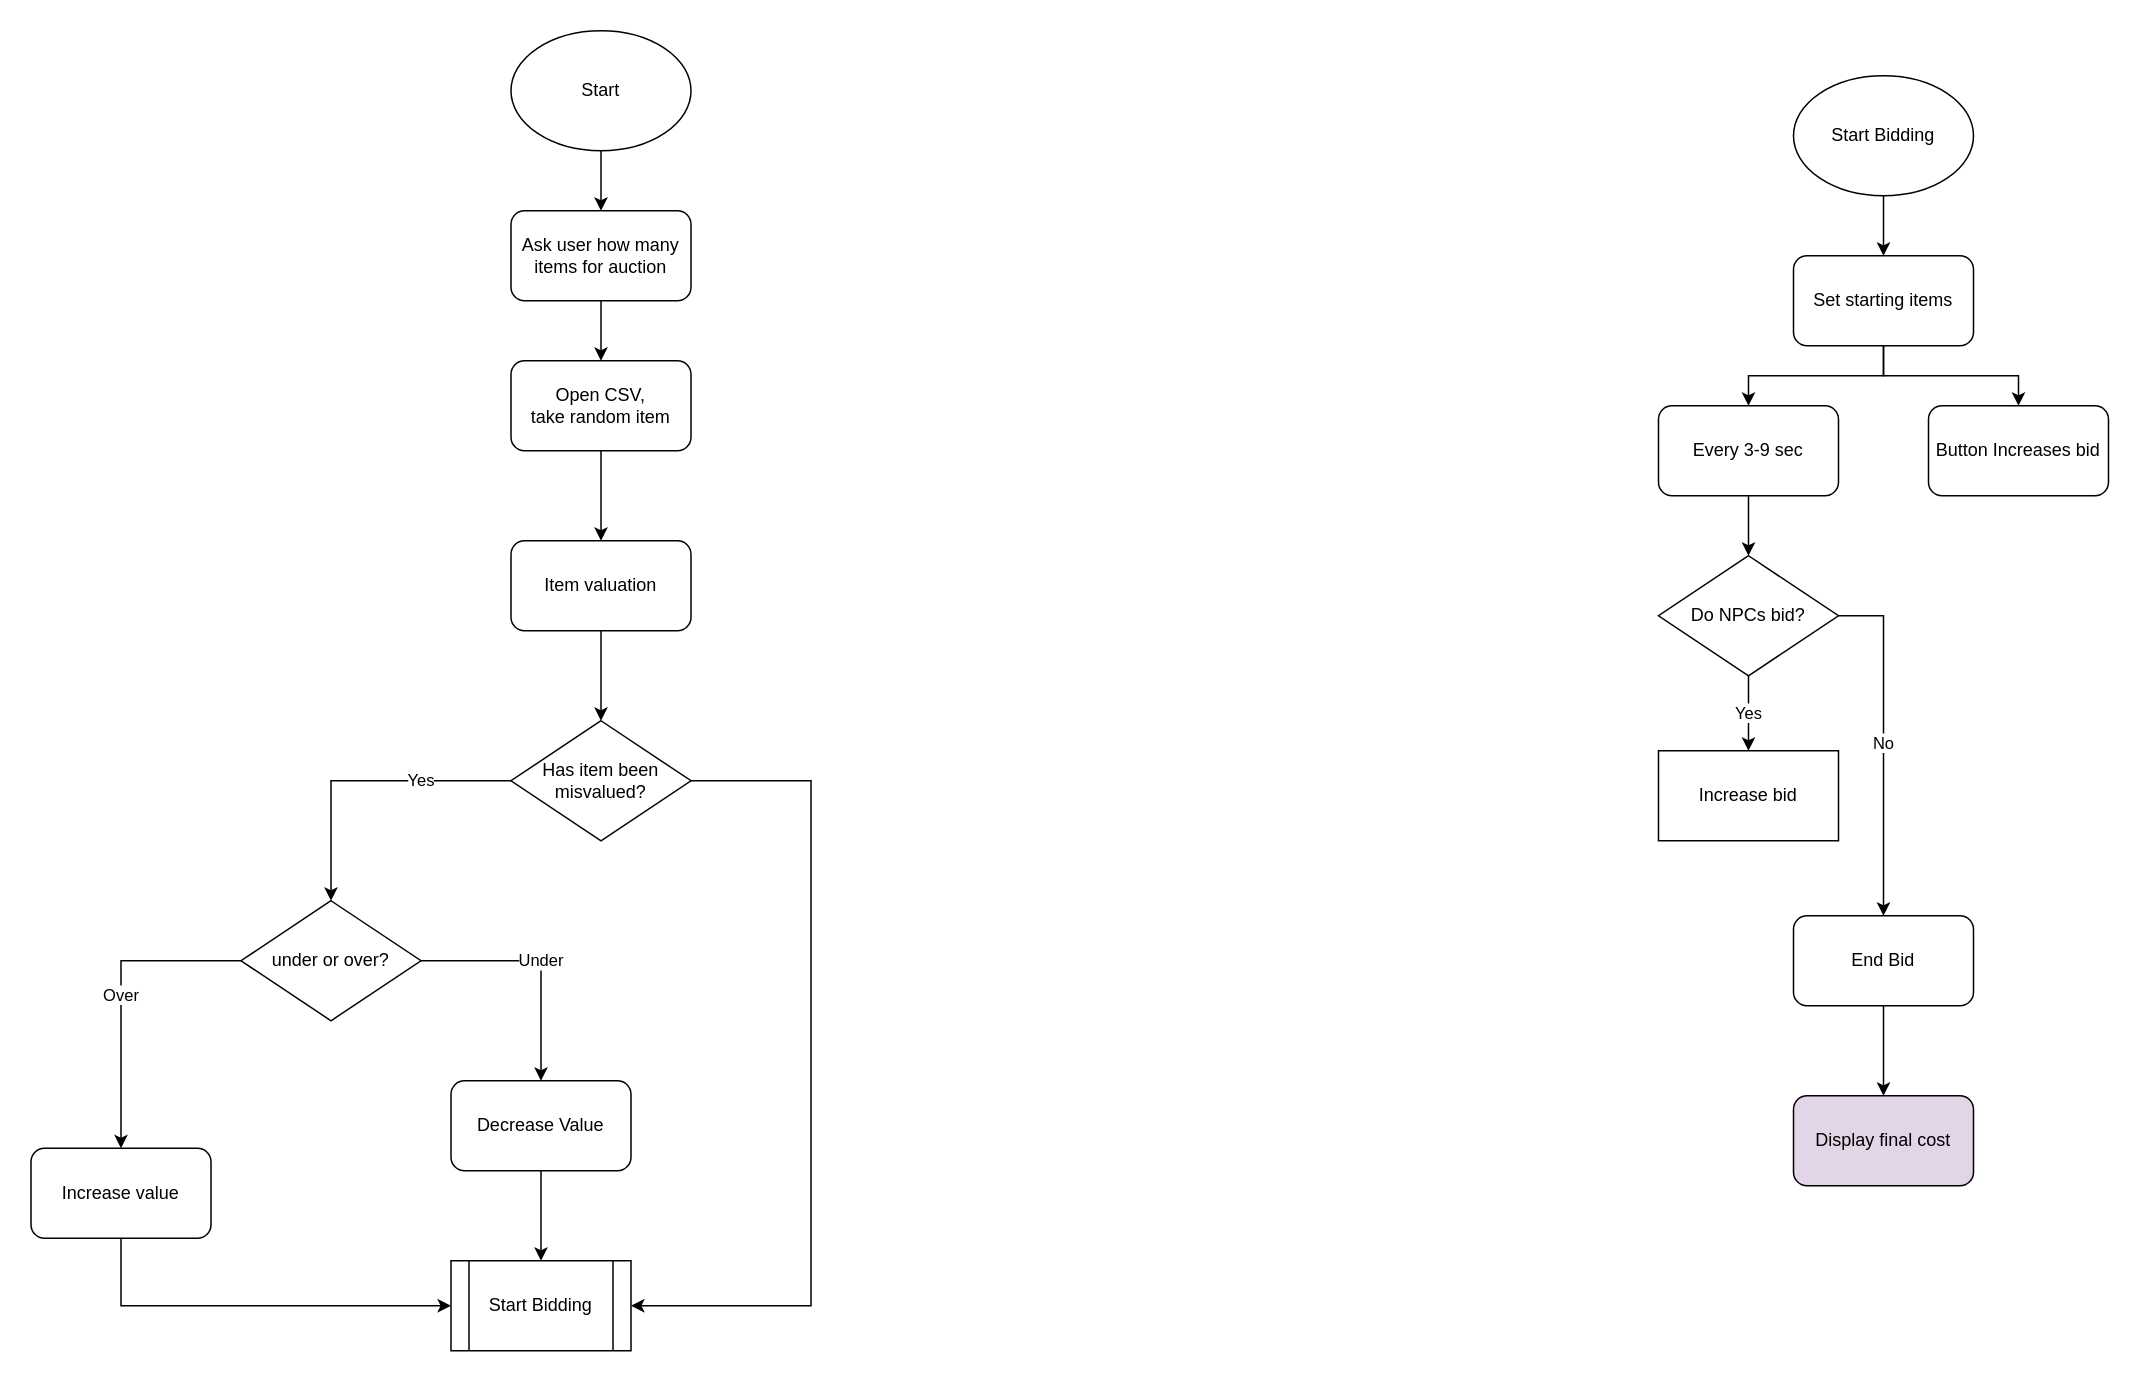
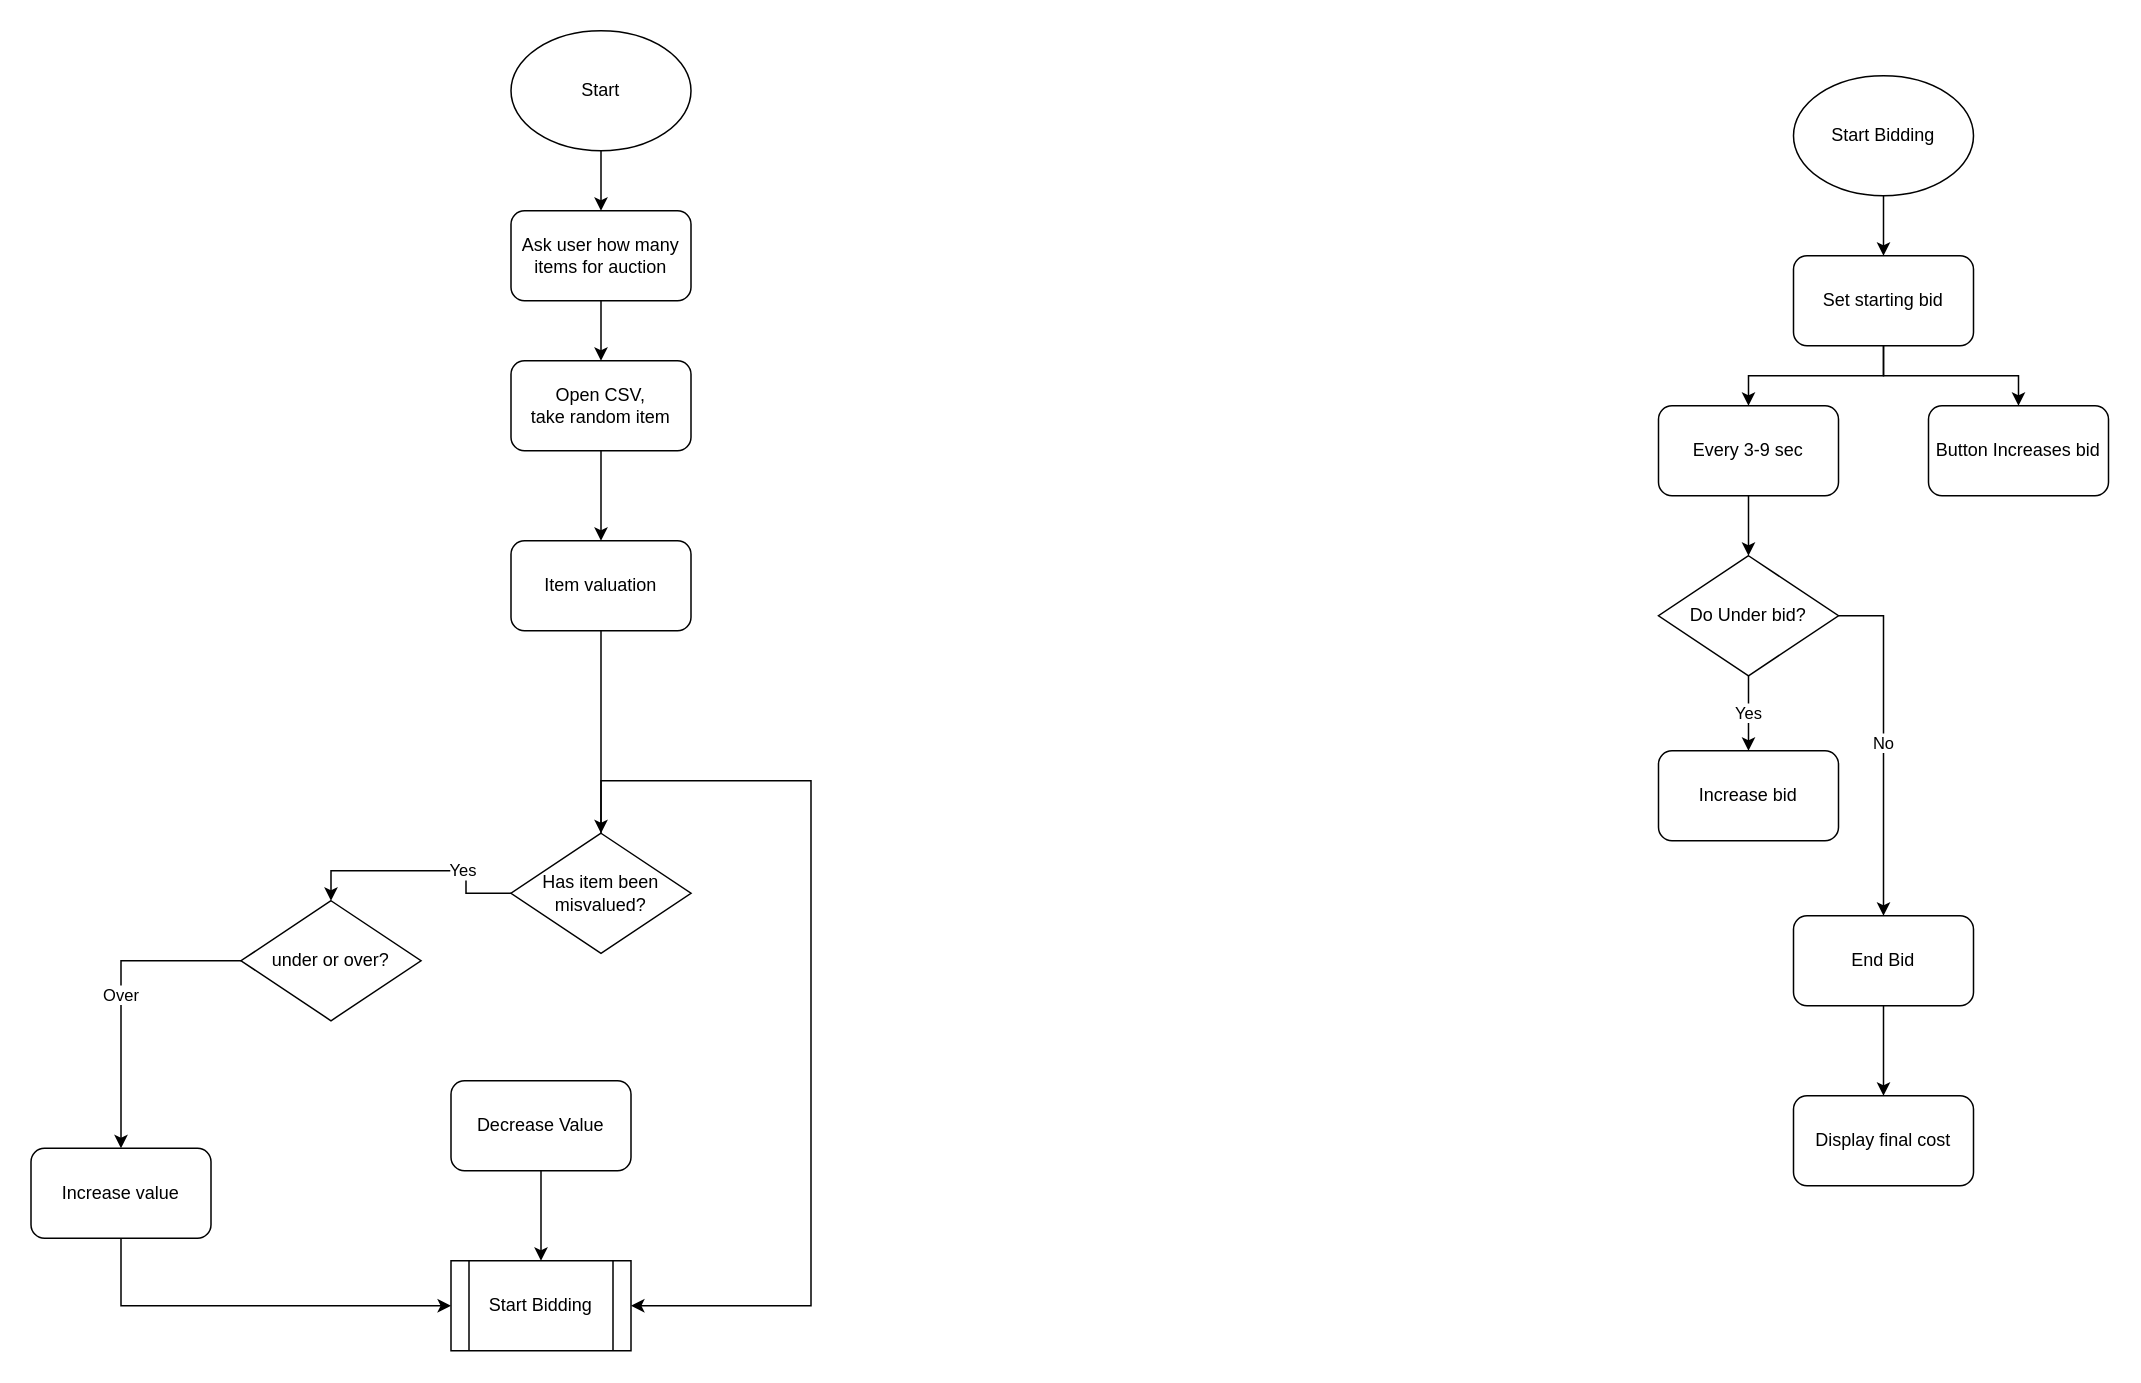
(1883, 301) -> (1883, 301)
(1748, 616) -> (1748, 616)
(601, 781) -> (601, 893)
(1748, 796) -> (1748, 796)
(536, 961) -> none
(1883, 1141) -> (1883, 1141)
